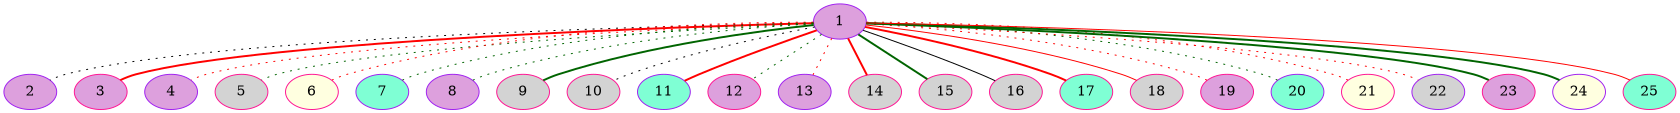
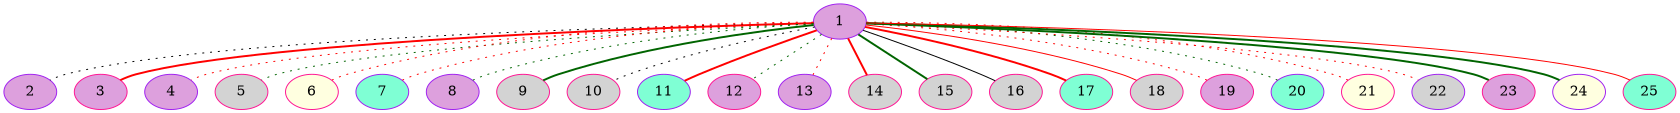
(544, 47) -> (544, 47)
